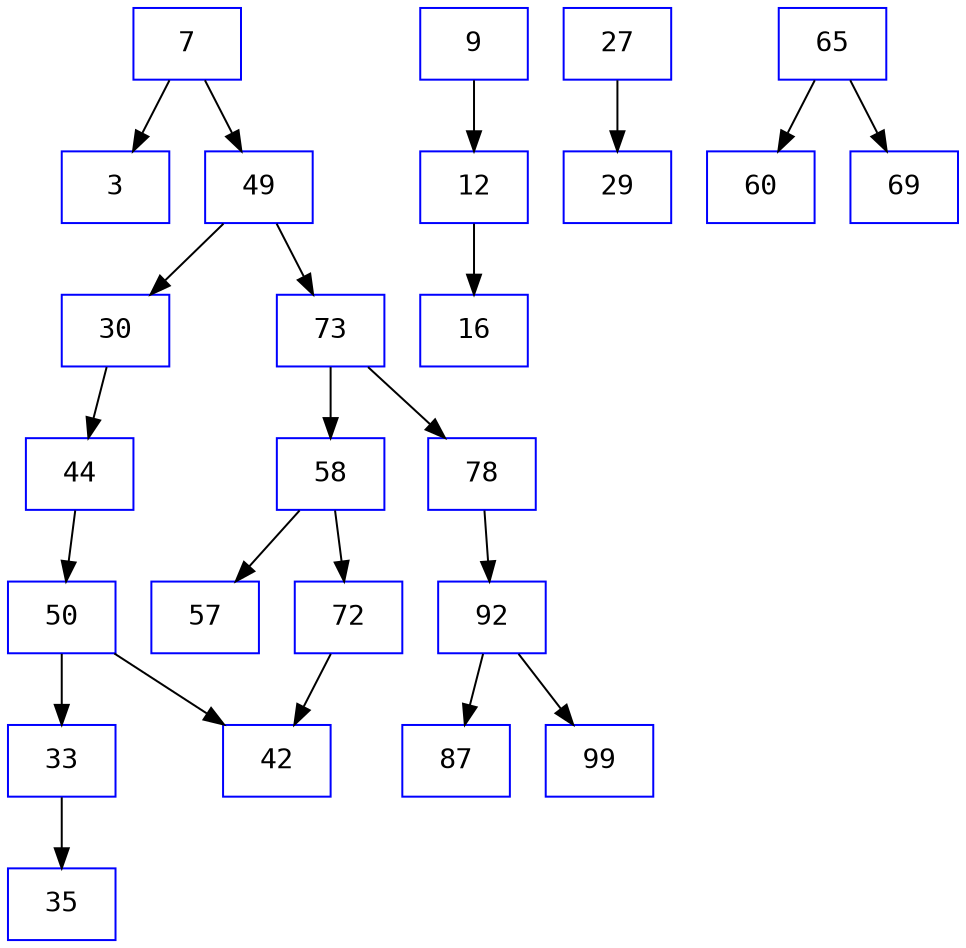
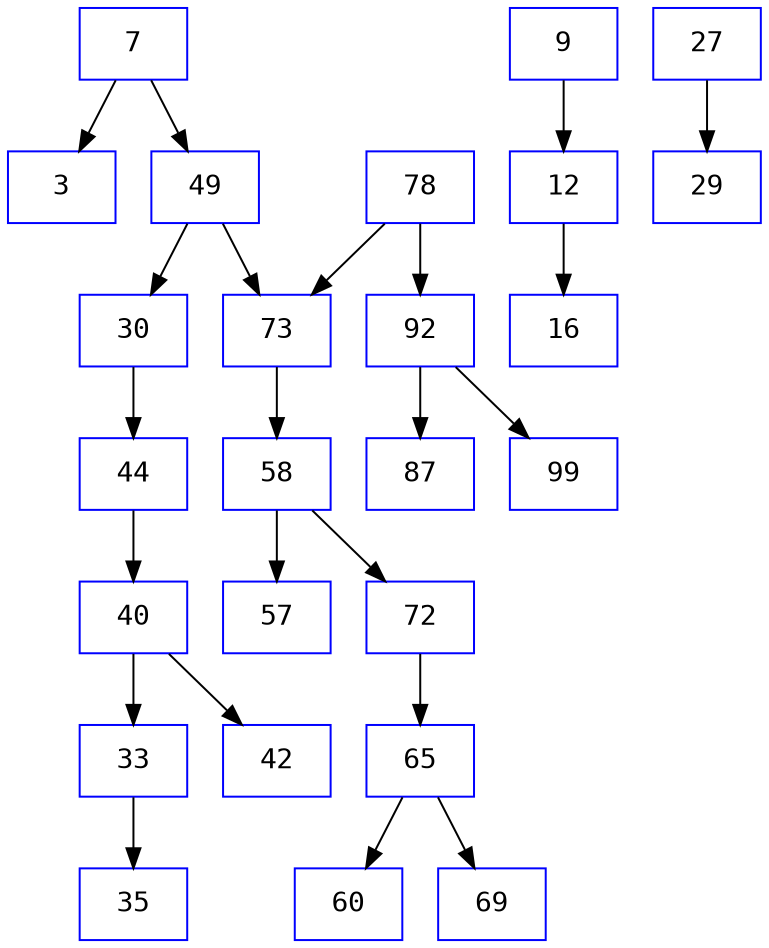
(399, 396) -> (356, 252)
(62, 617) -> (133, 617)
(317, 680) -> (420, 679)
